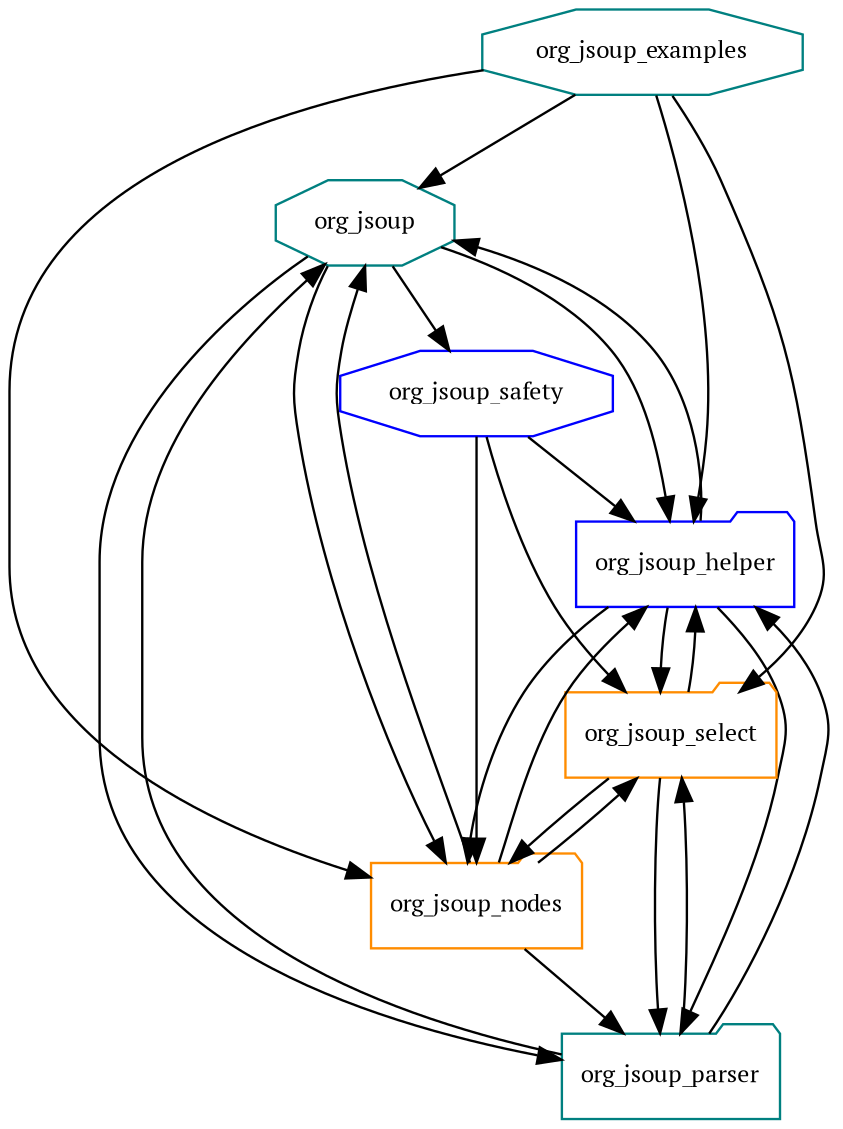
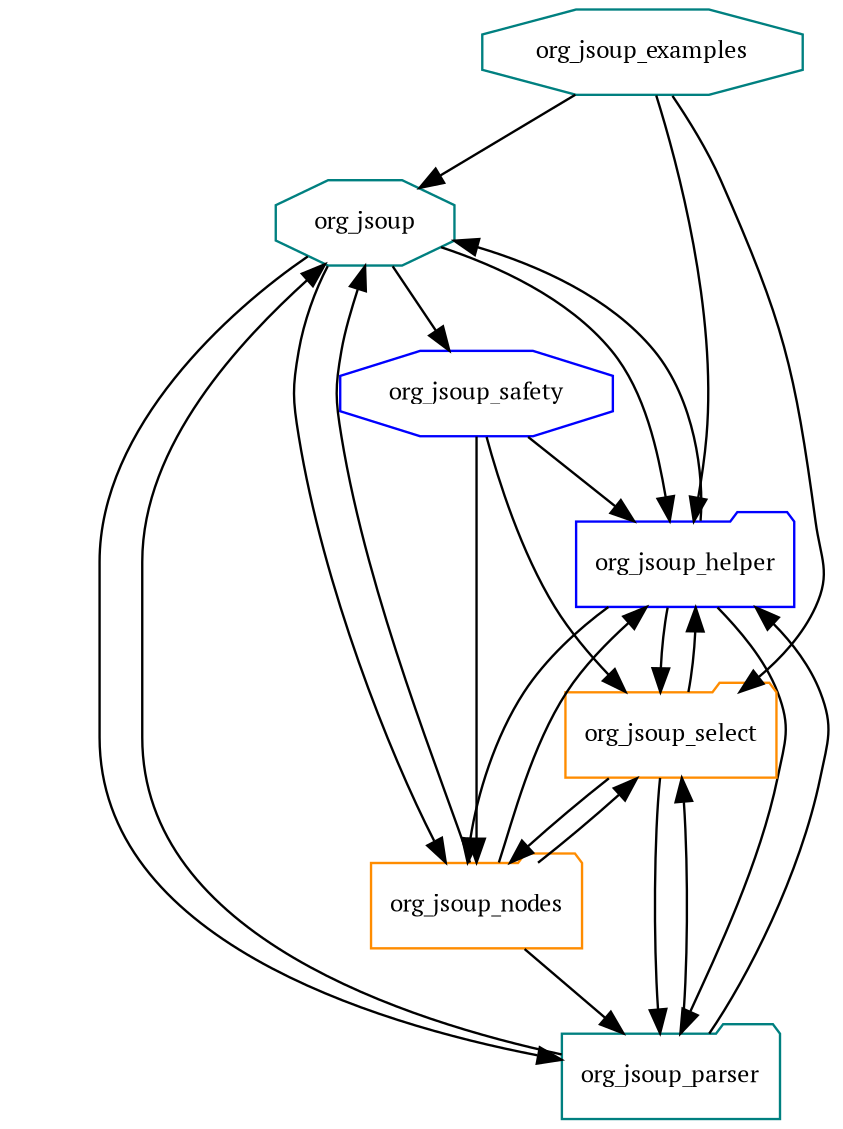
(9, 411) -> none
